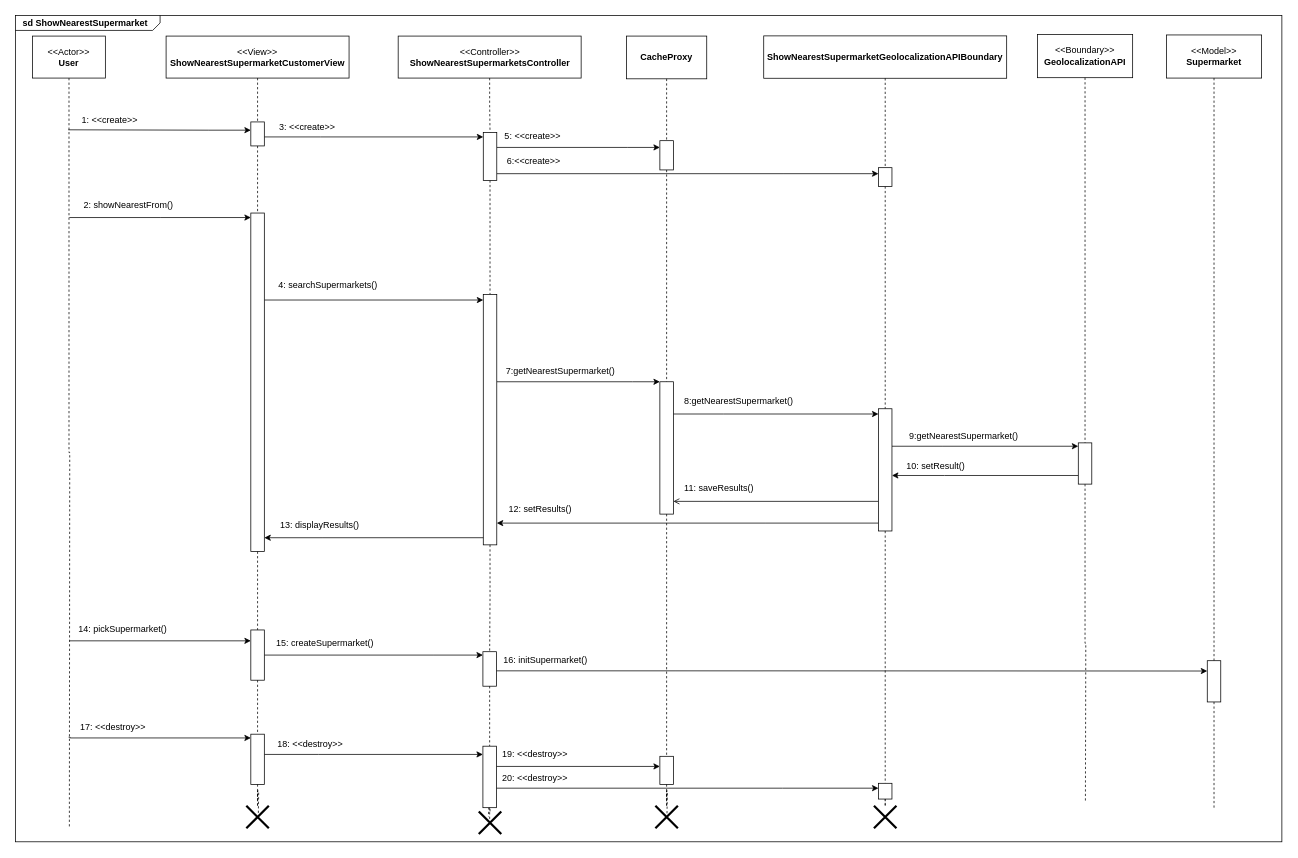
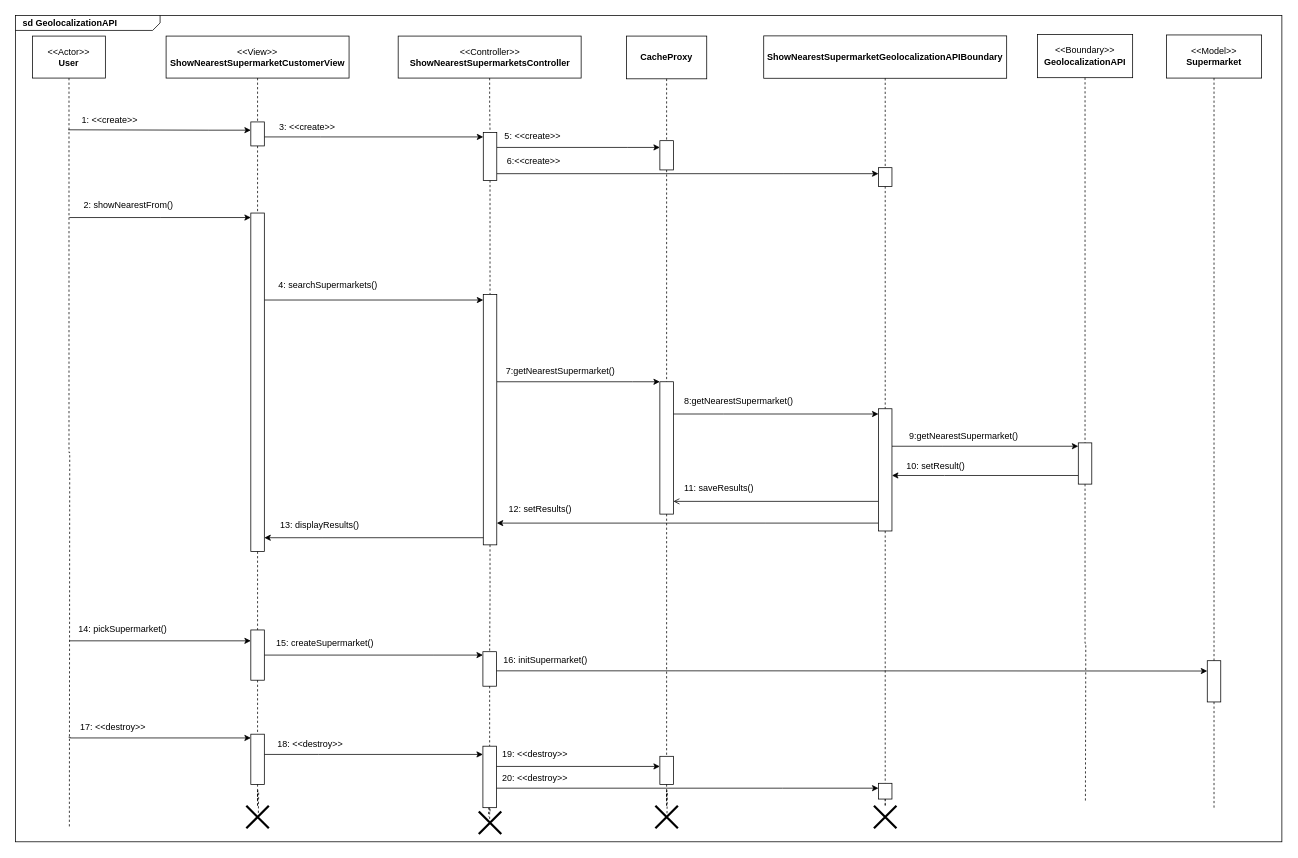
(649, 15) -> (649, 15)
